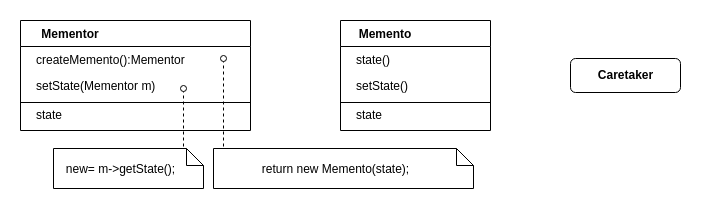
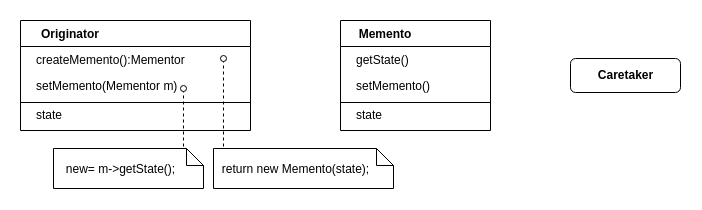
(70, 34) -> (70, 34)
(380, 60) -> (390, 60)
(102, 86) -> (108, 86)
(390, 86) -> (396, 86)
(344, 169) -> (304, 169)
